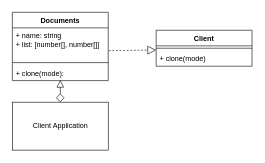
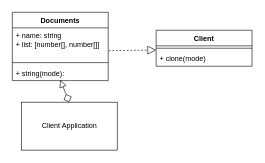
(41, 73) -> (43, 73)
(60, 126) -> (69, 126)
